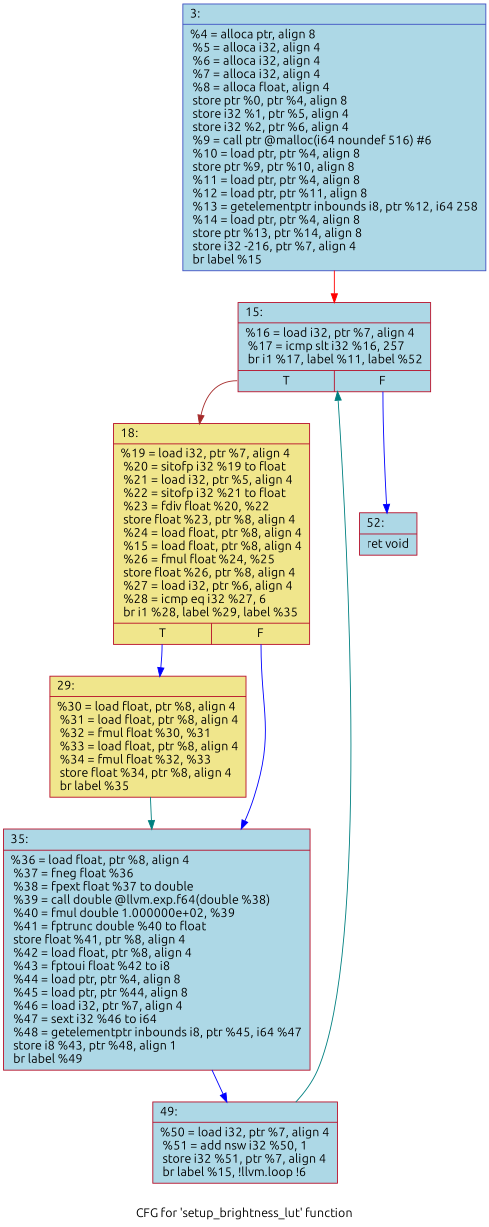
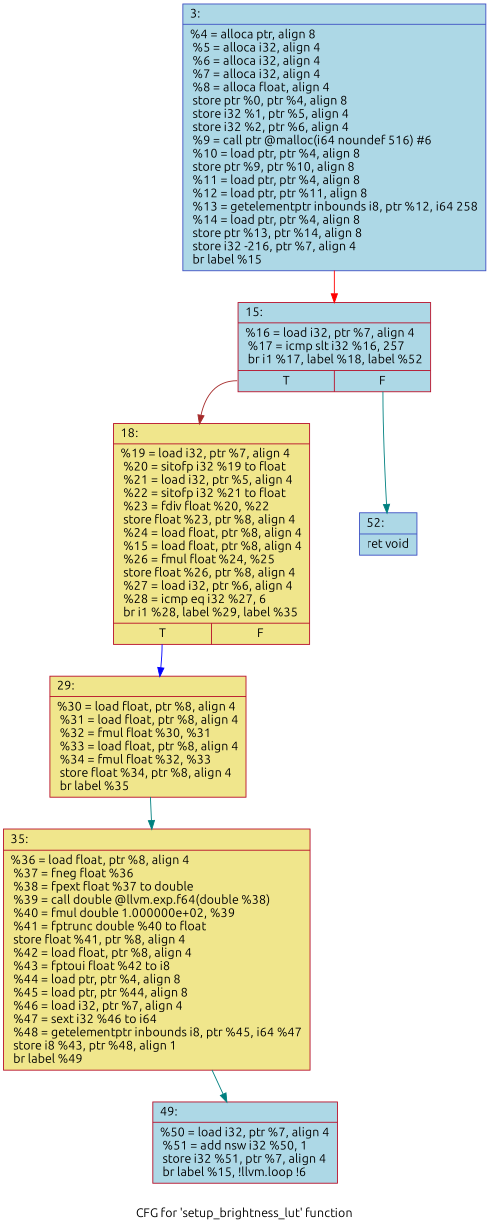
(334, 360) -> (334, 360)
(384, 448) -> (384, 448)
(388, 534) -> (388, 534)
(265, 734) -> none
(351, 756) -> none
(157, 950) -> (157, 950)
(218, 1082) -> (218, 1082)
